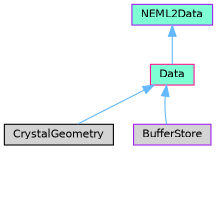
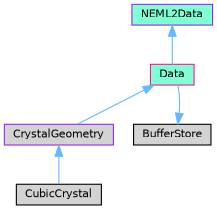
(165, 110) -> (180, 99)
(59, 135) -> (59, 135)
(172, 135) -> (172, 135)
none -> (59, 195)
